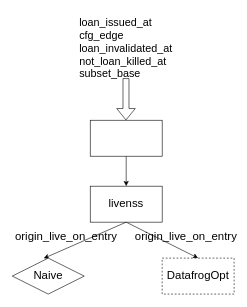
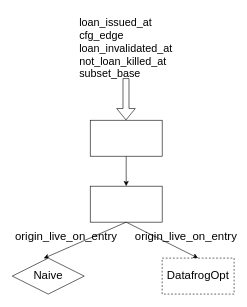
(126, 204) -> none
